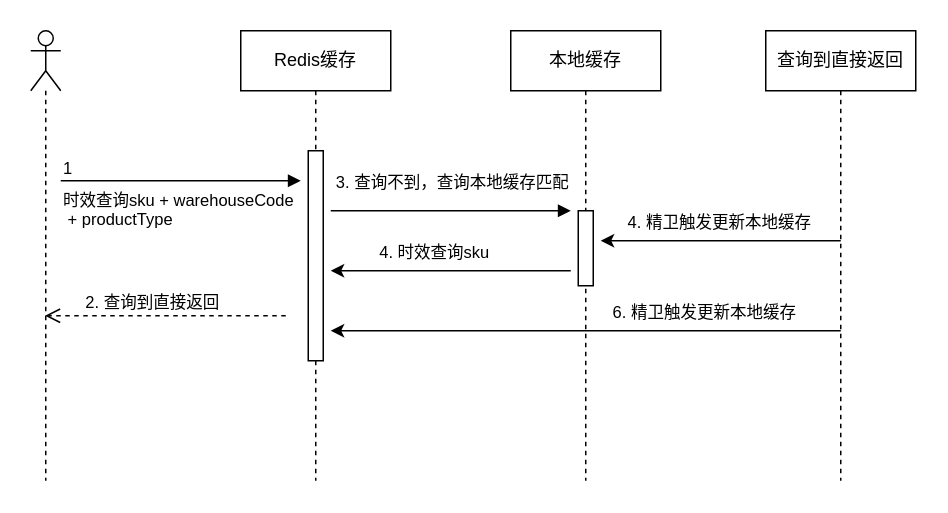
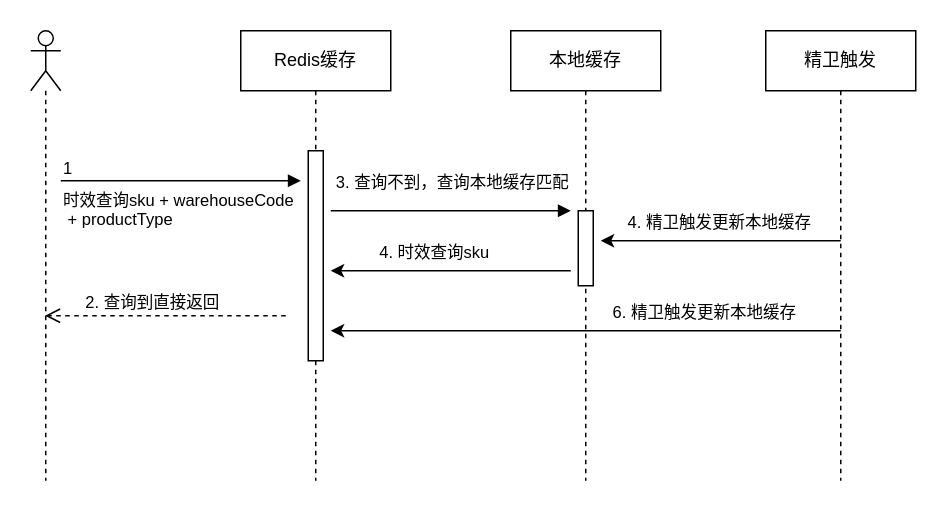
(841, 61) -> (841, 61)
